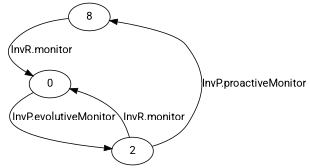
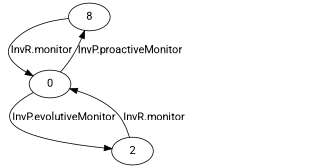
(199, 69) -> (73, 56)
